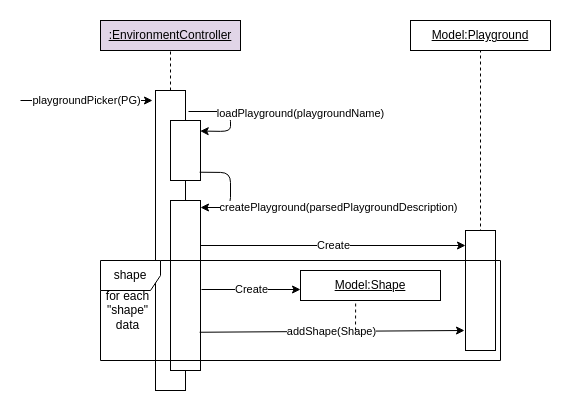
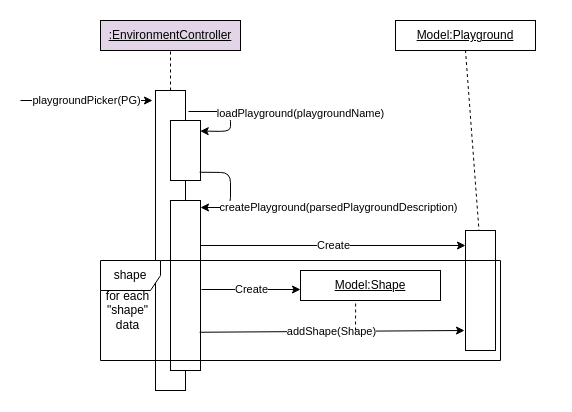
(481, 36) -> (466, 36)
